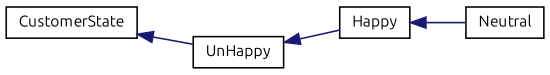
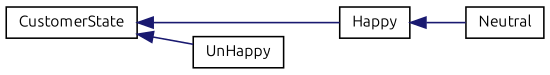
(320, 34) -> (247, 23)
